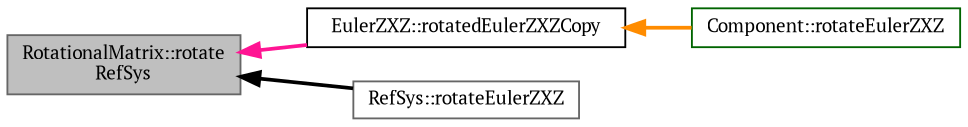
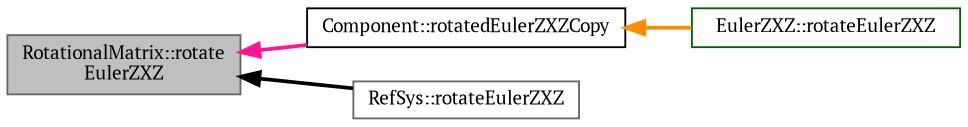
(466, 28) -> (466, 28)
(826, 28) -> (826, 28)
(124, 65) -> (124, 65)
